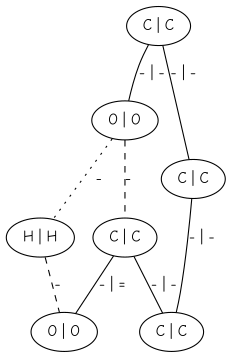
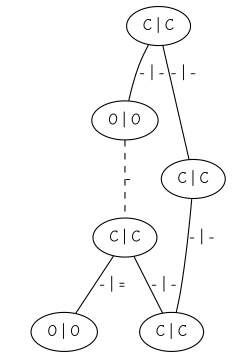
(40, 238) -> none
